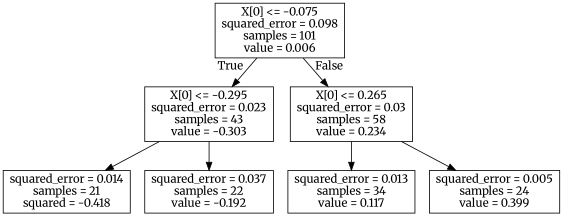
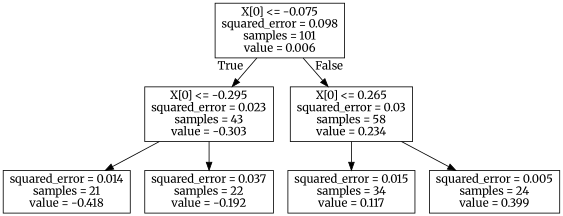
(67, 192) -> (67, 192)
(351, 192) -> (351, 192)
